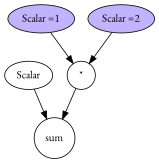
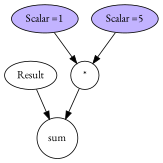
(121, 19) -> (125, 19)
(29, 75) -> (31, 75)
